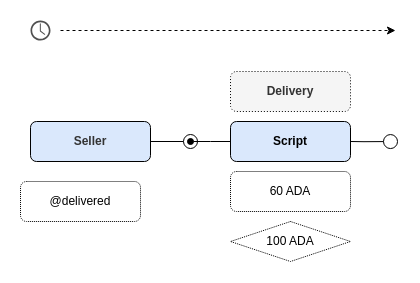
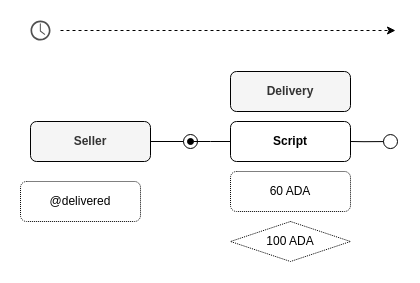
(291, 92) -> (291, 92)
(91, 142) -> (91, 142)
(291, 142) -> (291, 142)
